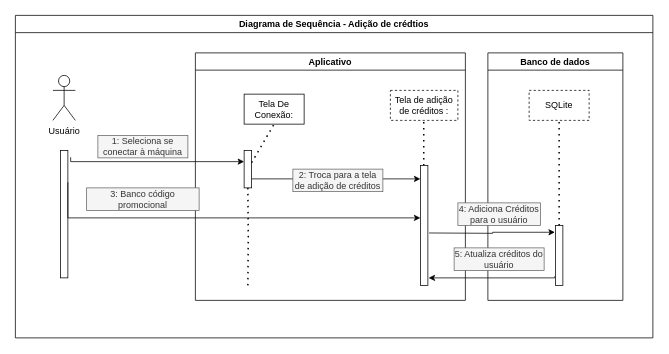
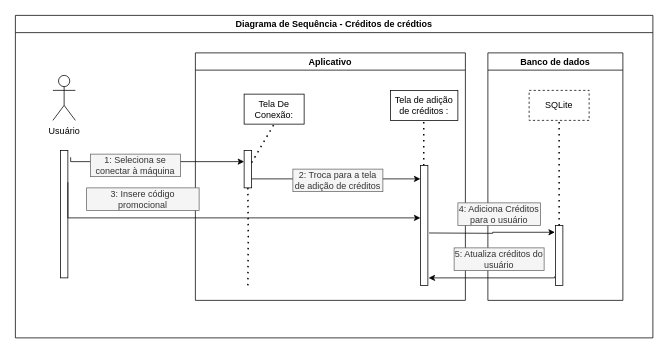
(334, 24) -> (334, 24)
(424, 105) -> (424, 105)
(143, 147) -> (135, 165)
(143, 199) -> (143, 199)
